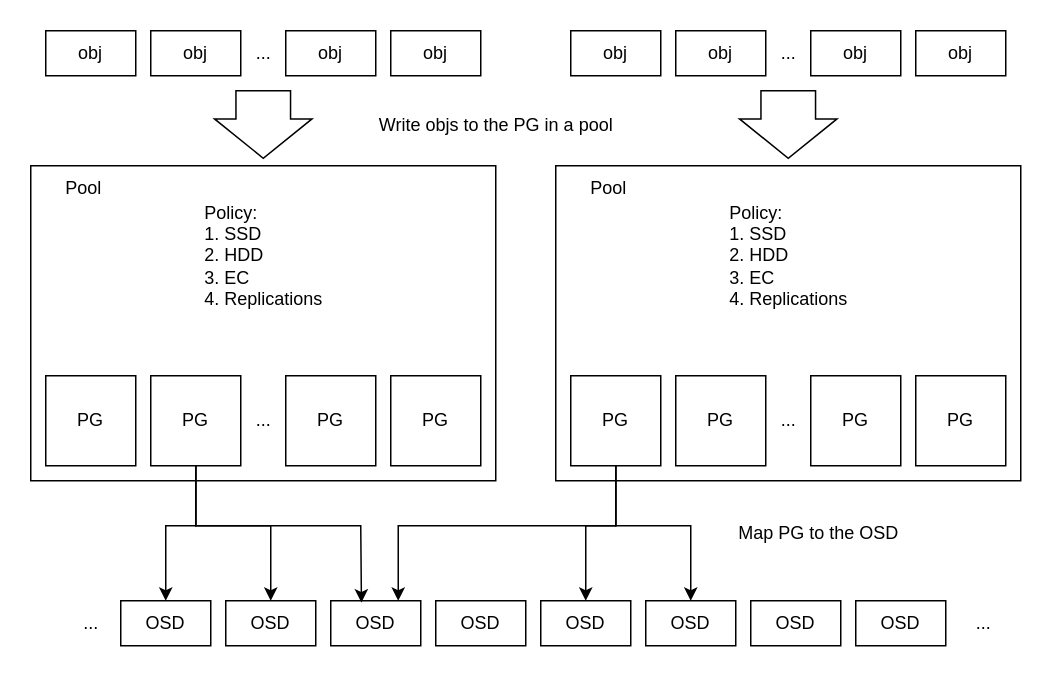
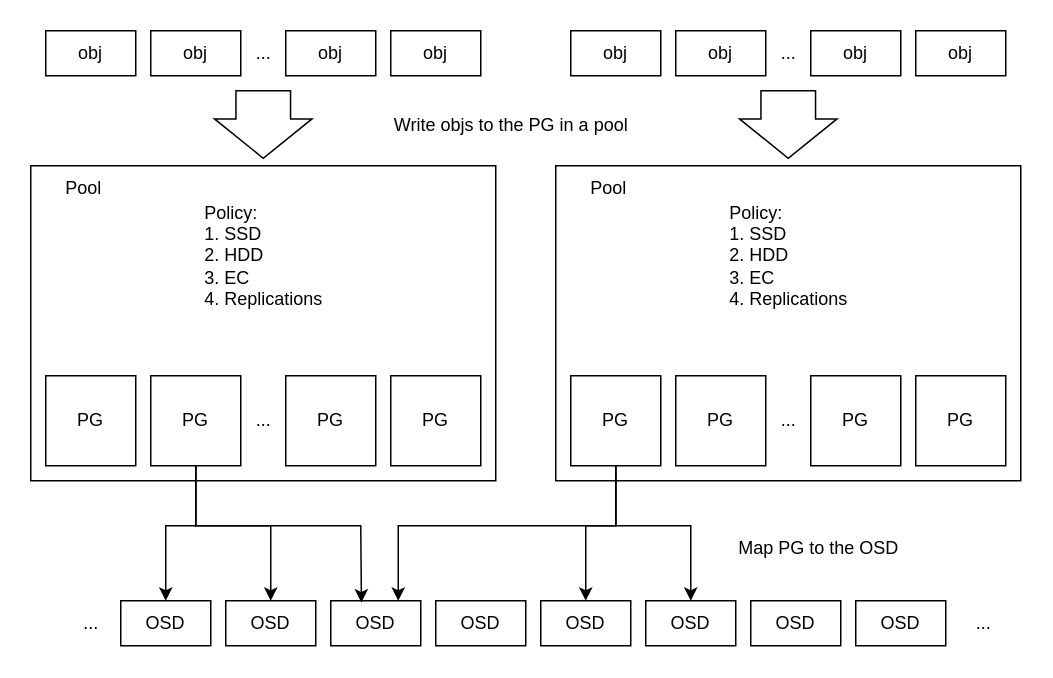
(496, 125) -> (511, 125)
(818, 533) -> (818, 548)
